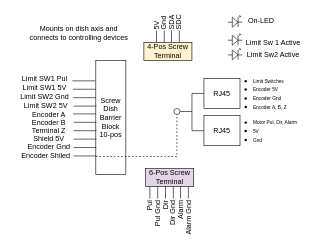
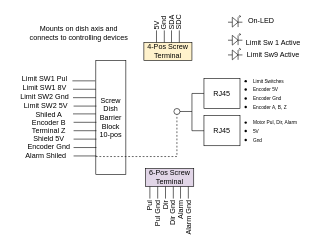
(273, 54) -> (273, 54)
(45, 88) -> (45, 88)
(49, 114) -> (49, 114)
(46, 156) -> (46, 156)
